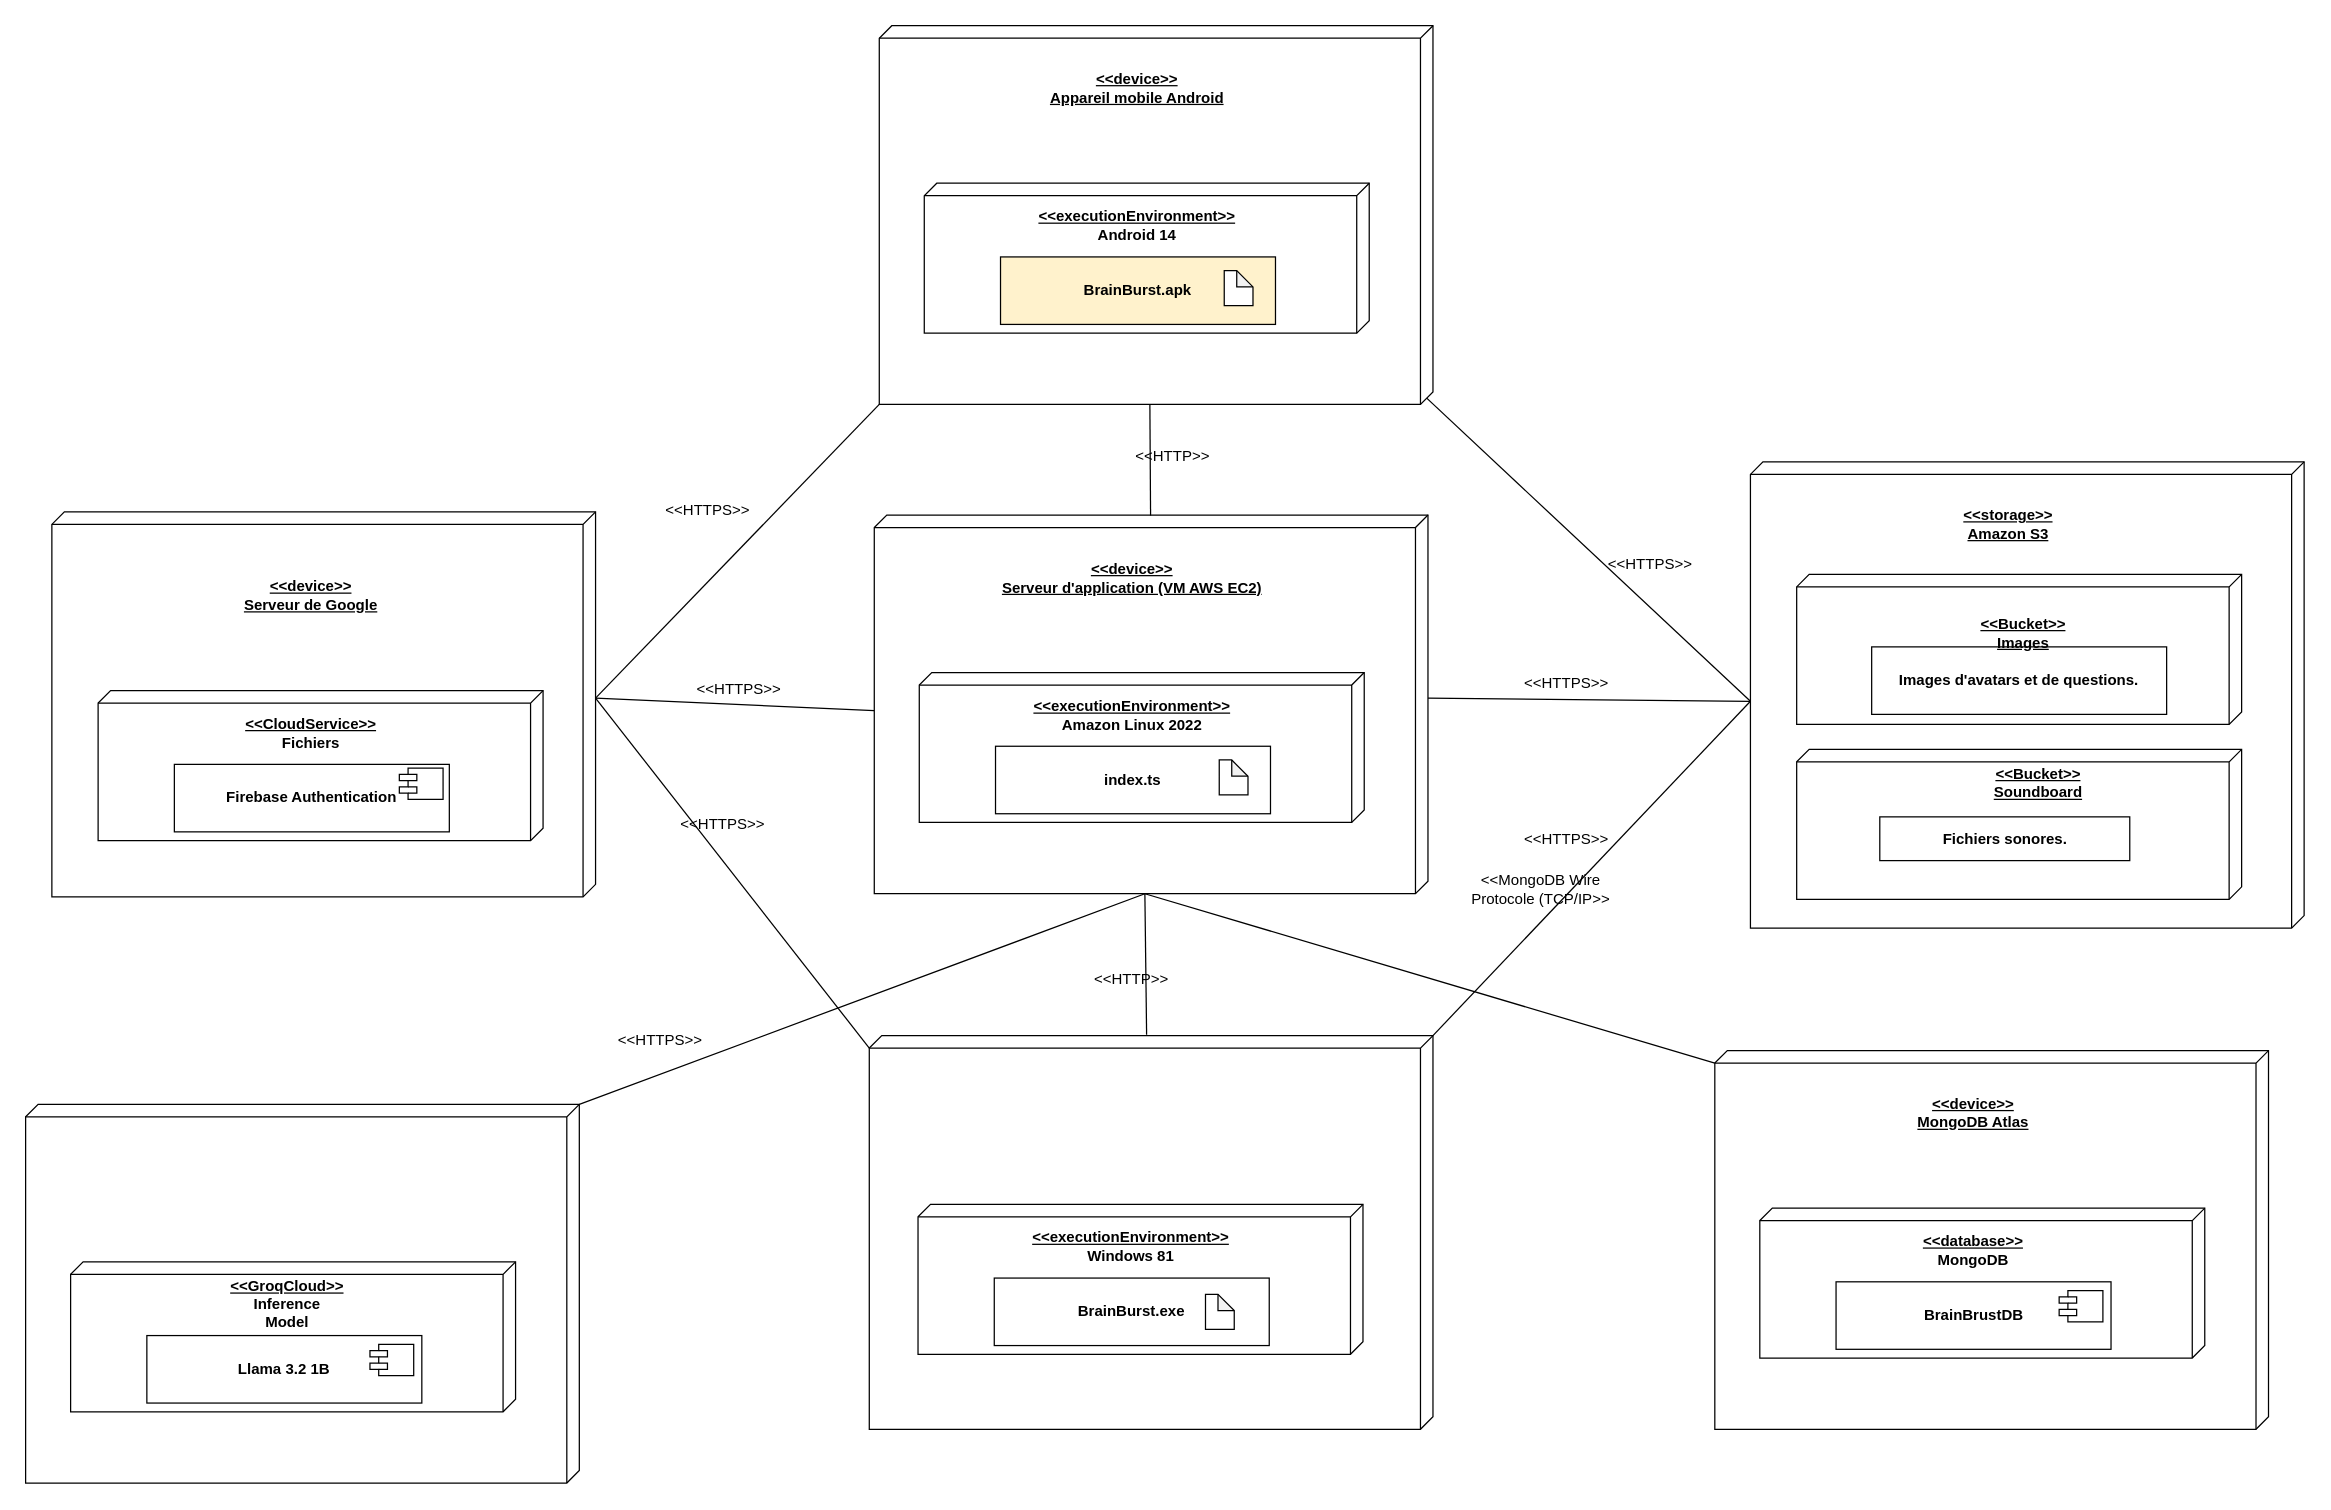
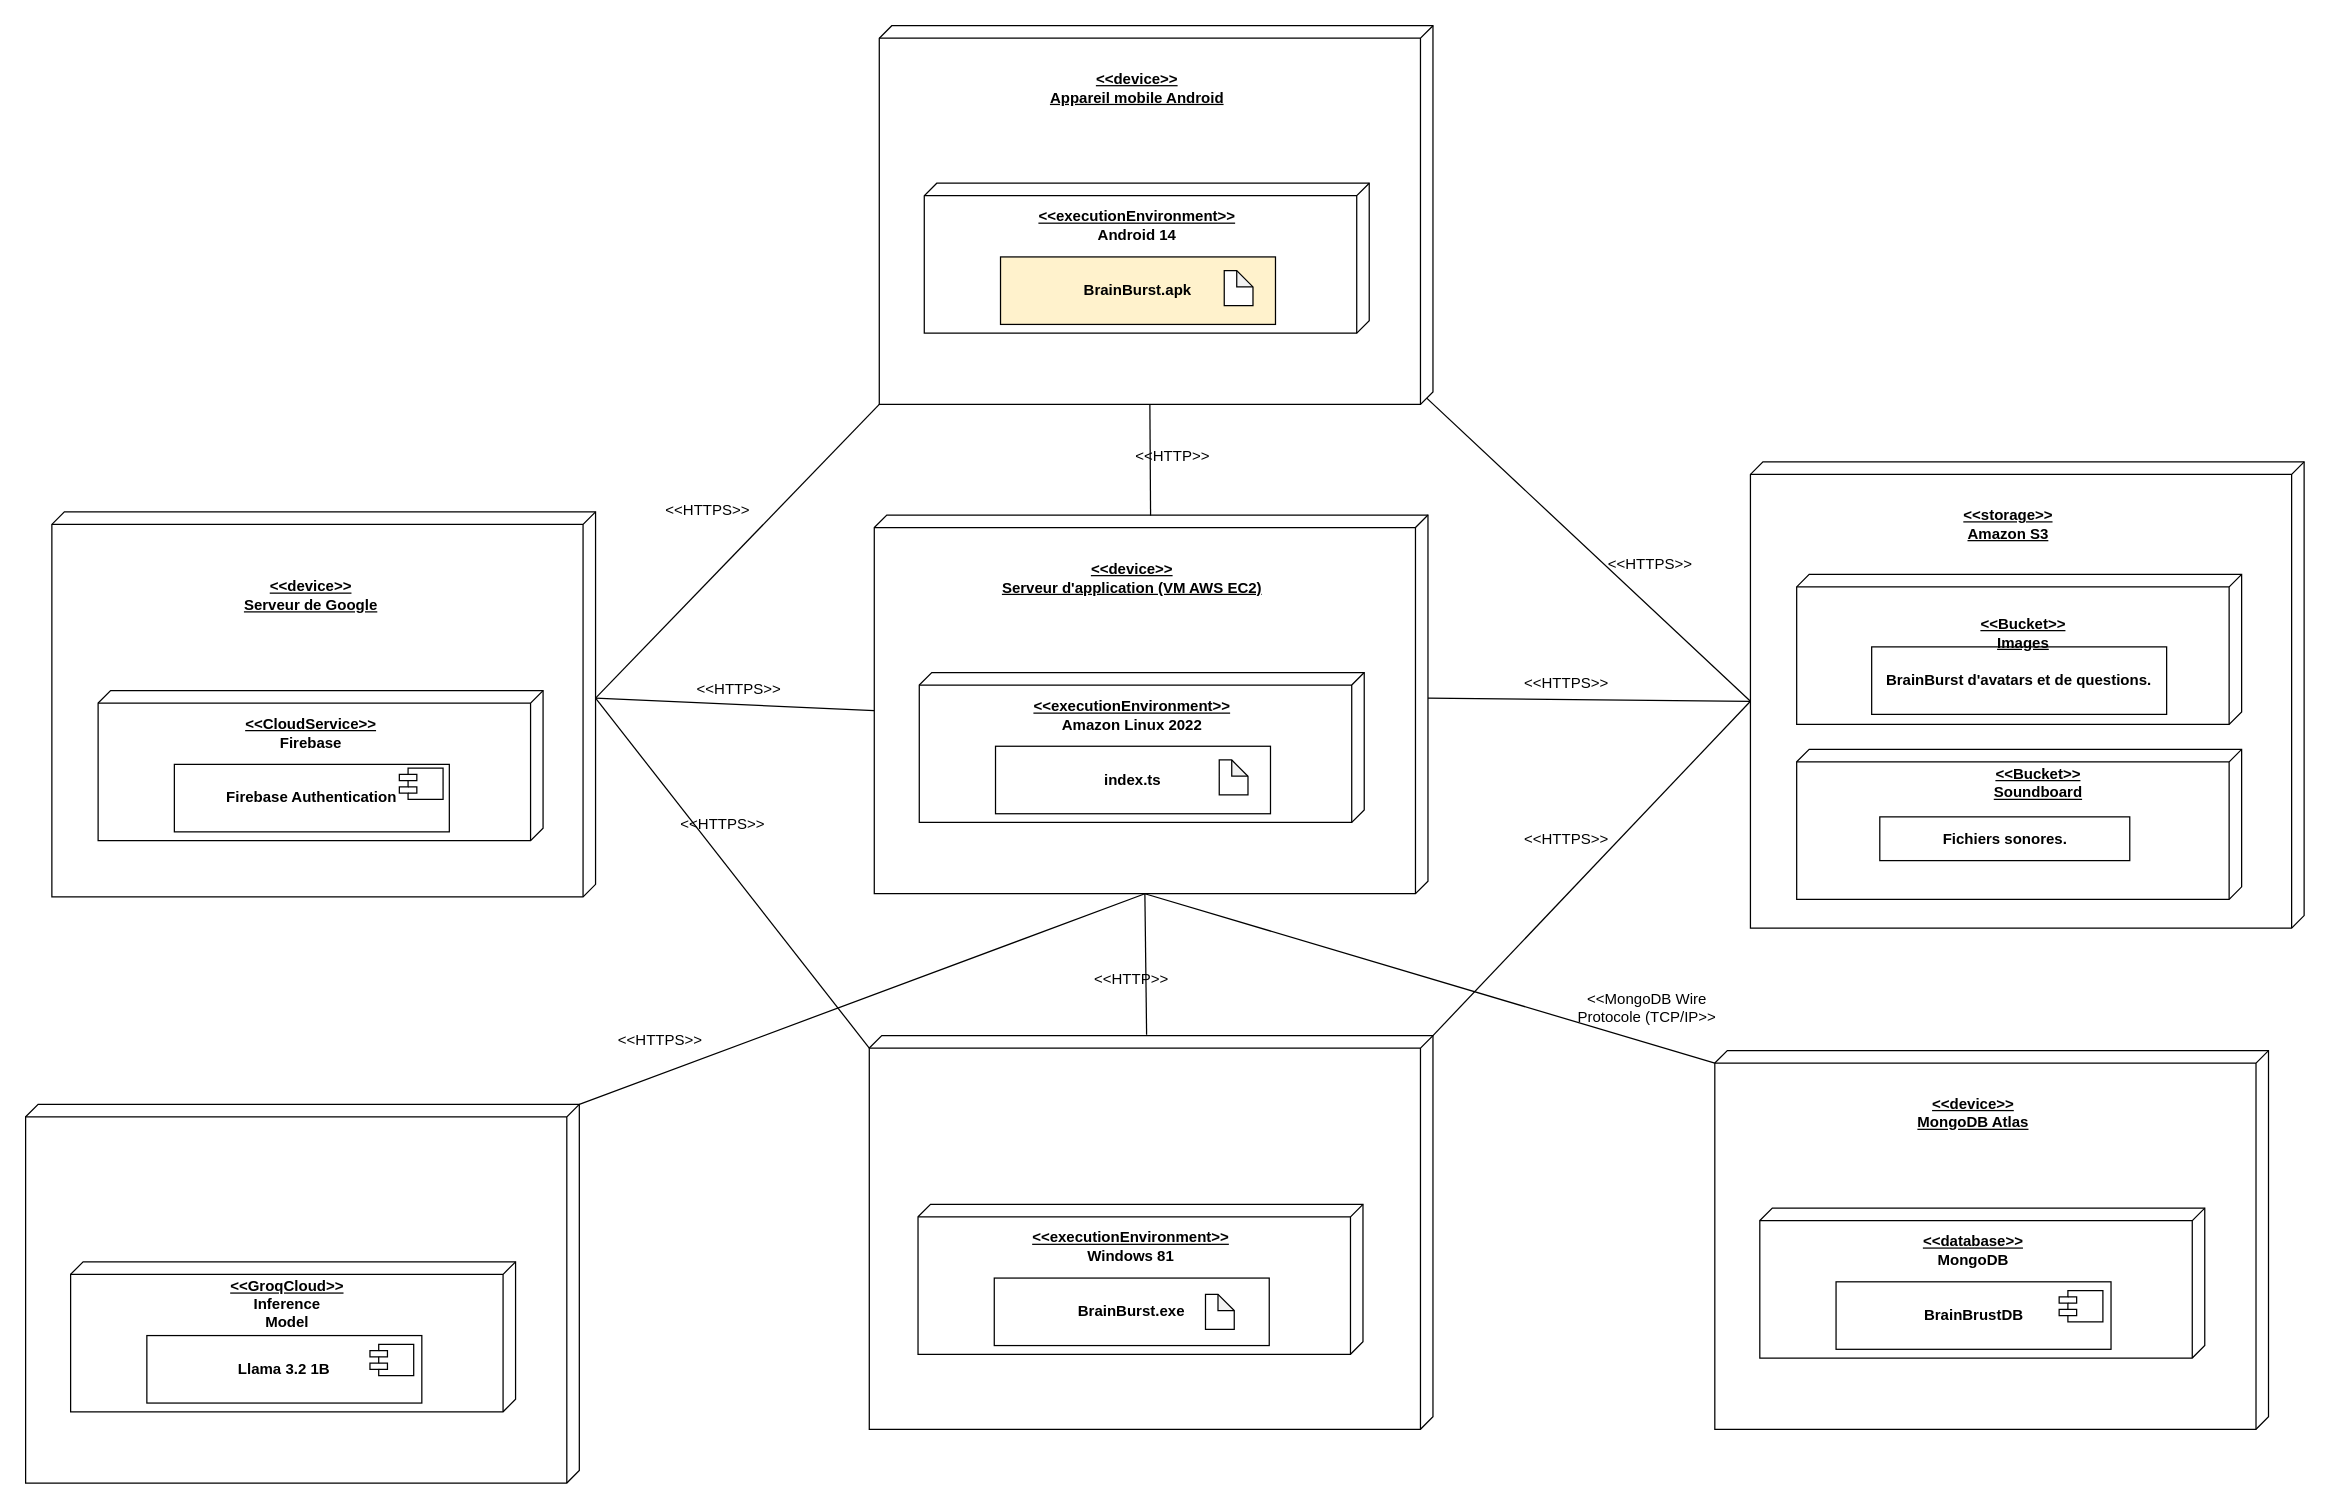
(2019, 681) -> (2019, 681)
(311, 733) -> (311, 733)
(1541, 889) -> (1647, 1008)
